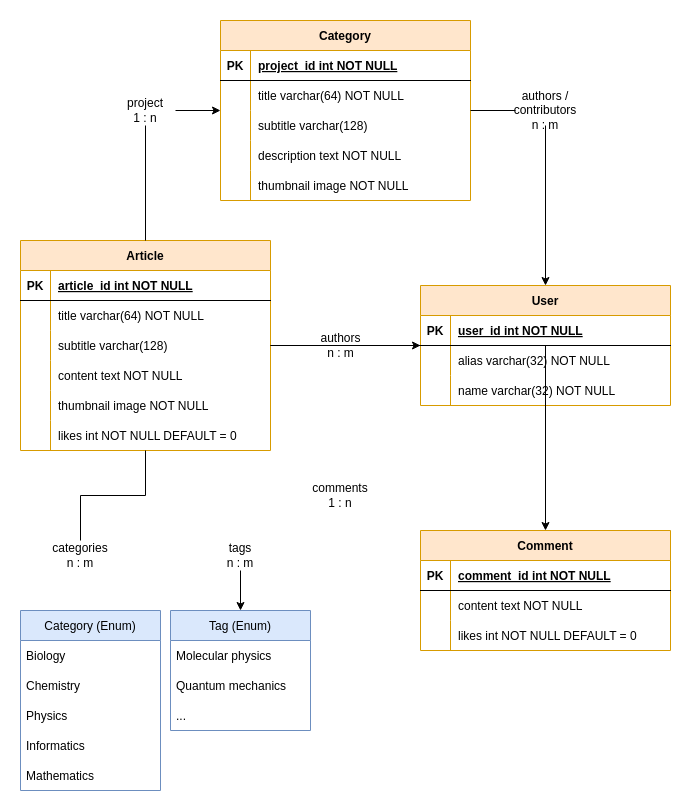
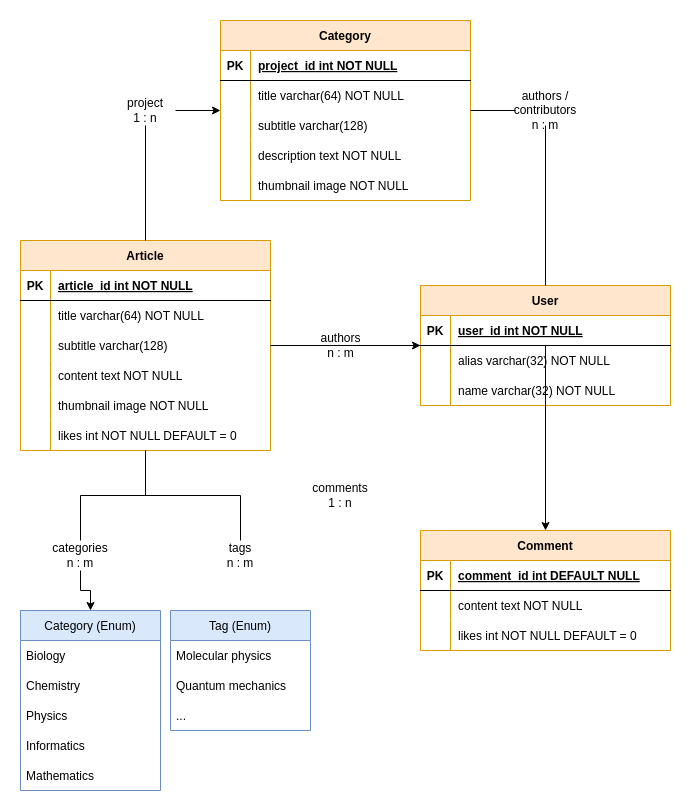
(546, 277) -> (546, 280)
none -> (216, 496)
(527, 576) -> (541, 576)
(241, 587) -> none
none -> (82, 591)
